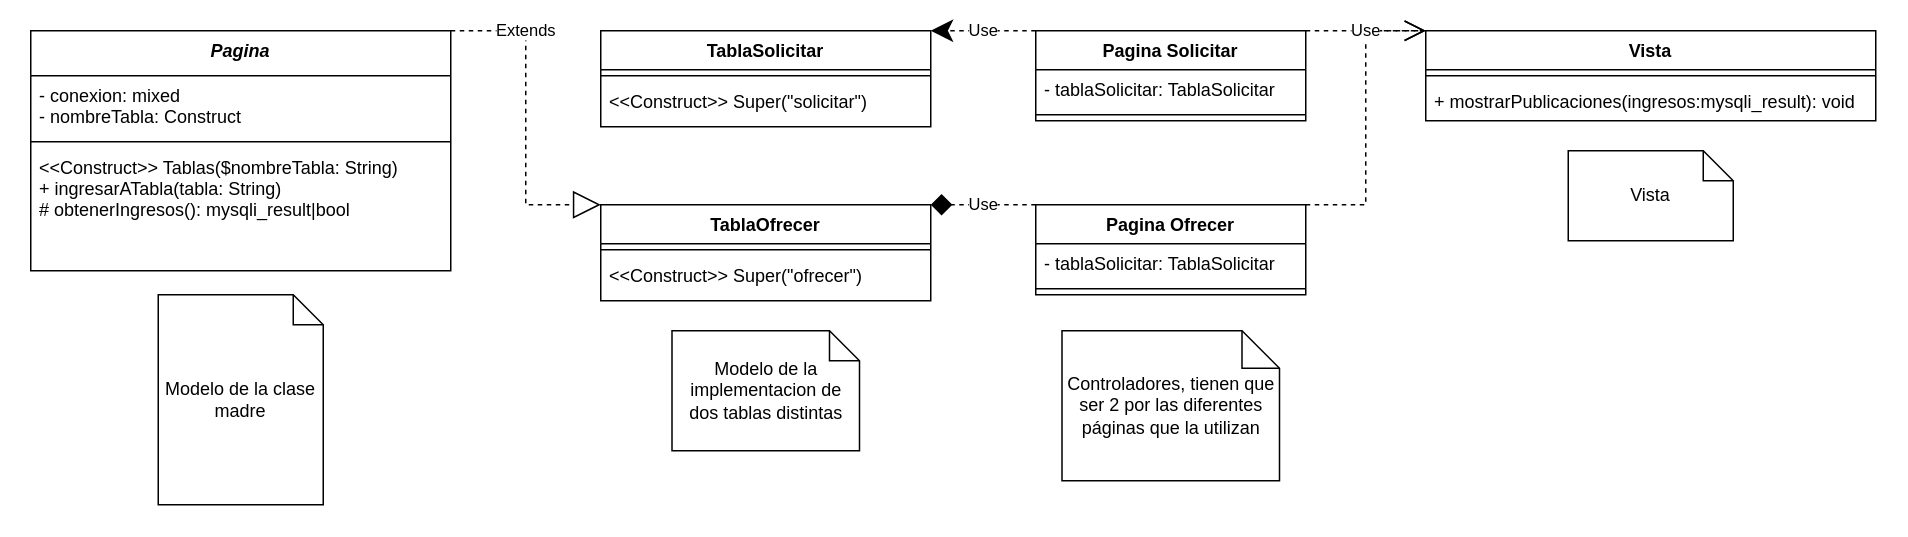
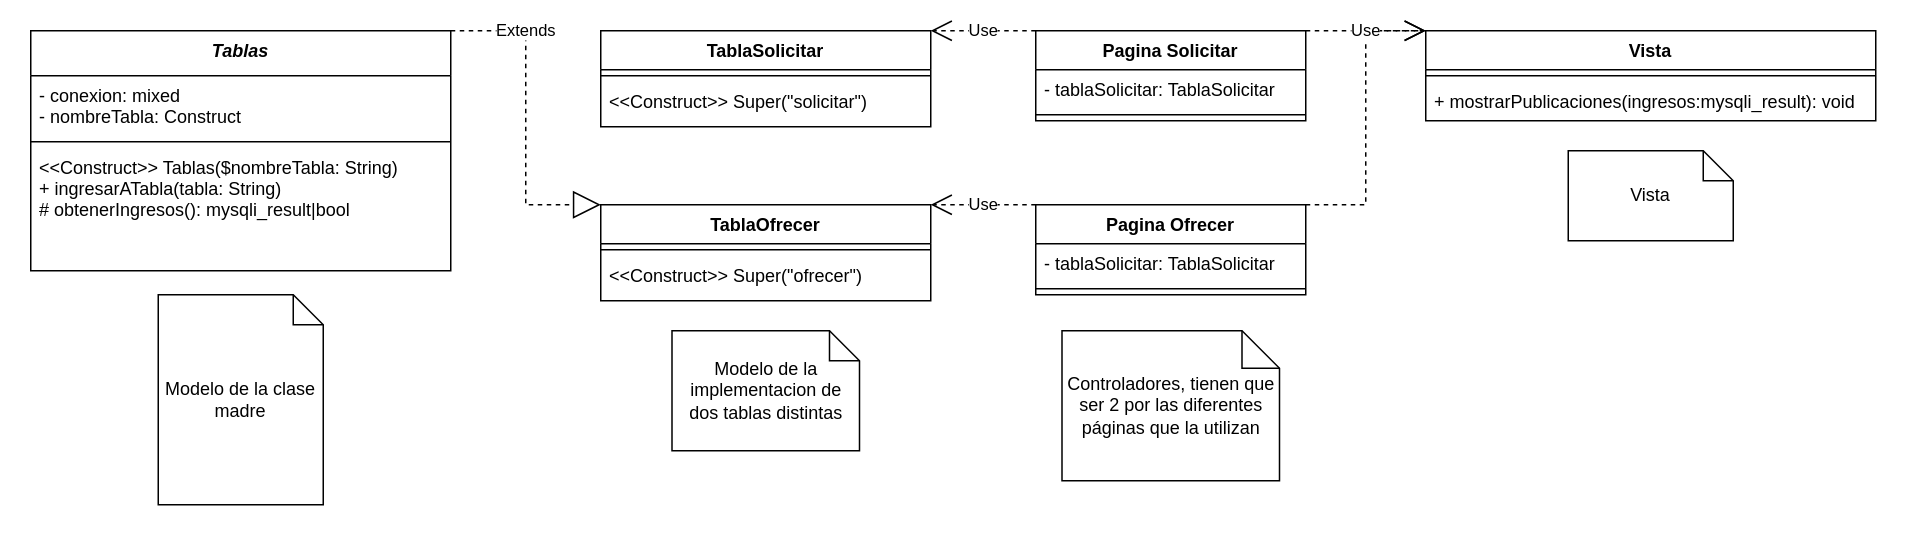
(949, 31) -> (942, 31)
(240, 51) -> (240, 51)
(952, 205) -> (943, 205)
